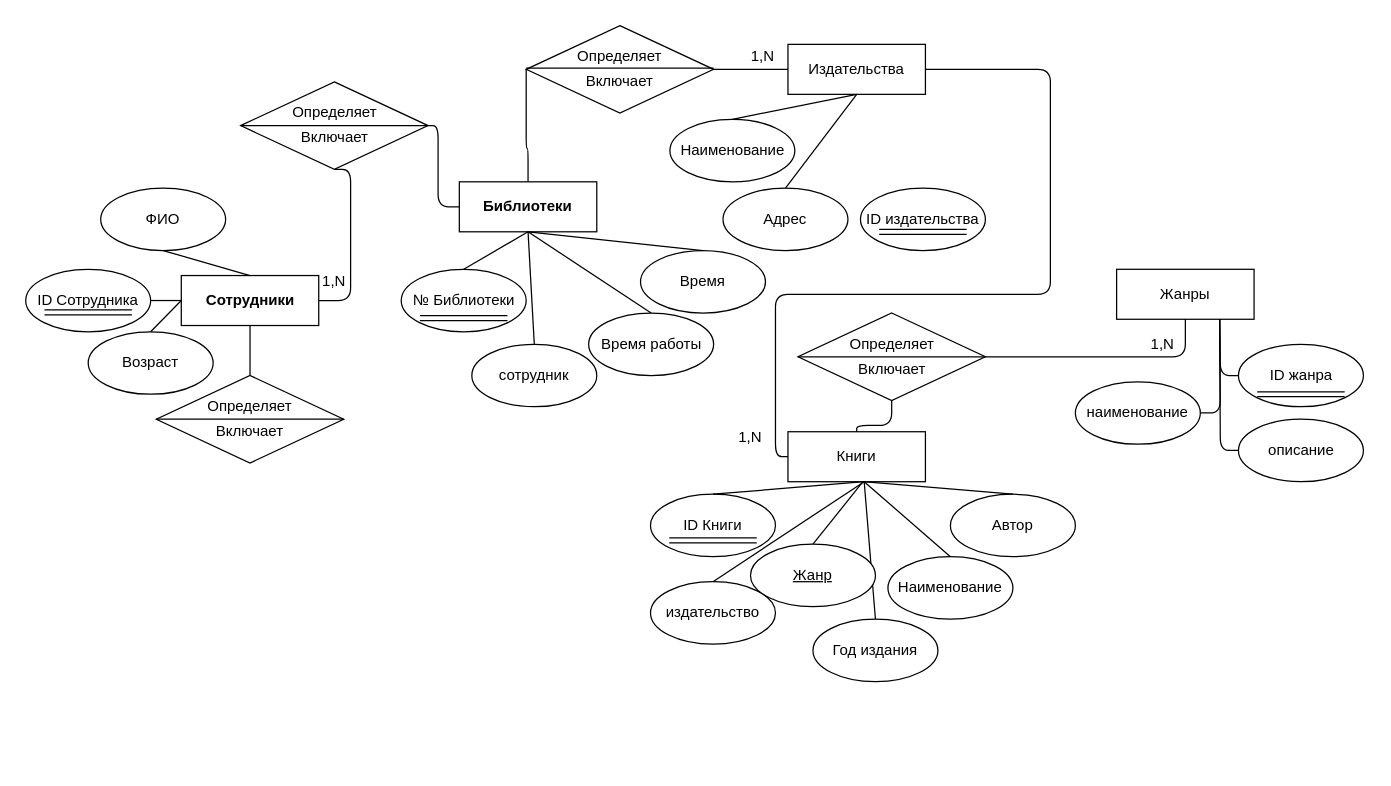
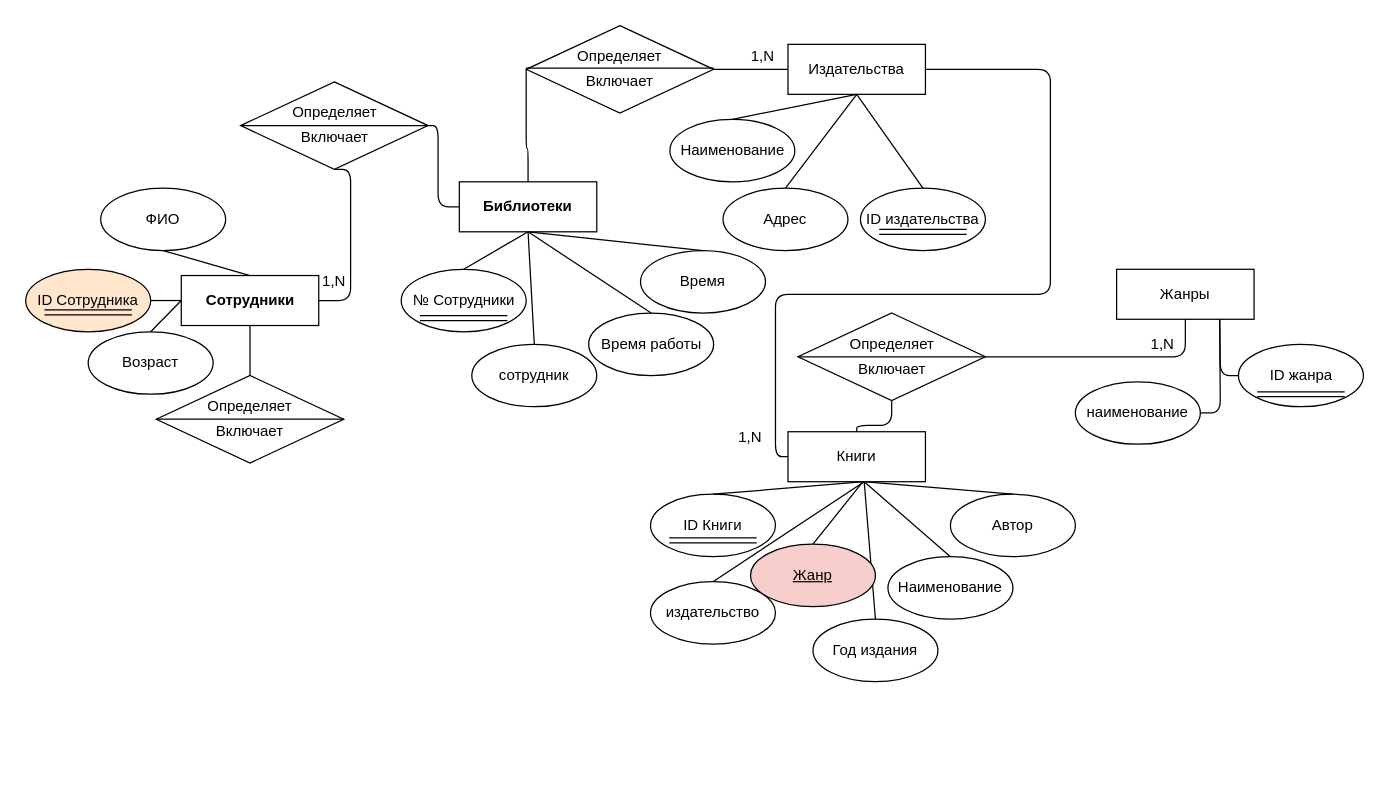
none -> (890, 141)
(88, 301) -> (88, 301)
(464, 301) -> (464, 301)
(1221, 434) -> none
(1301, 451) -> none
(813, 576) -> (813, 576)
